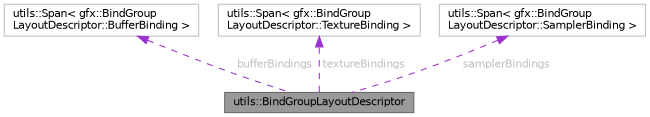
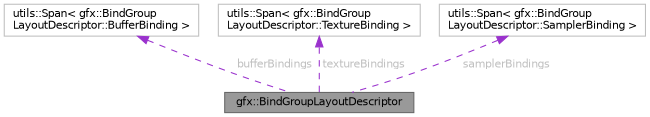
(319, 103) -> (319, 103)
